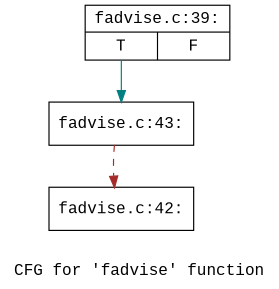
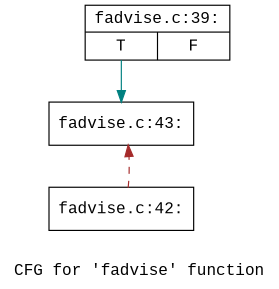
(114, 160) -> (129, 172)
